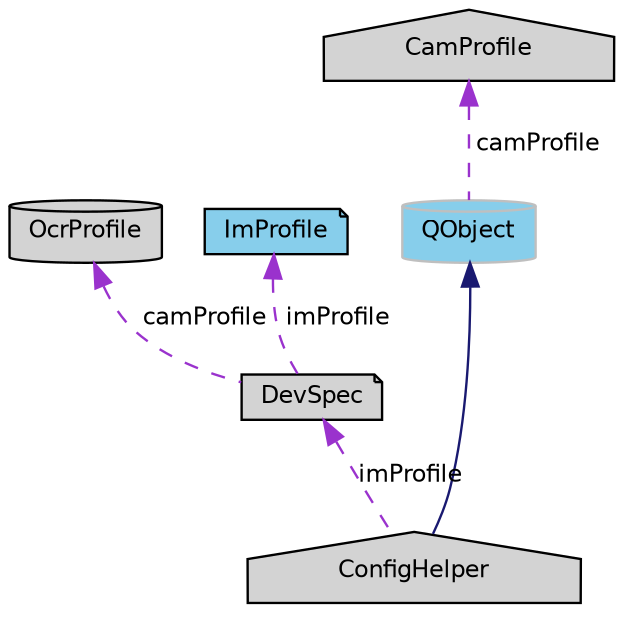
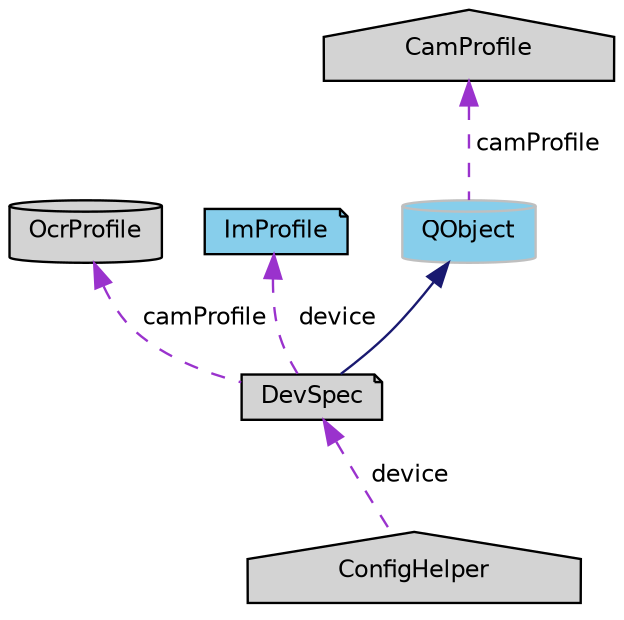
(334, 319) -> (334, 319)
(463, 413) -> (391, 332)
(407, 476) -> (407, 476)
